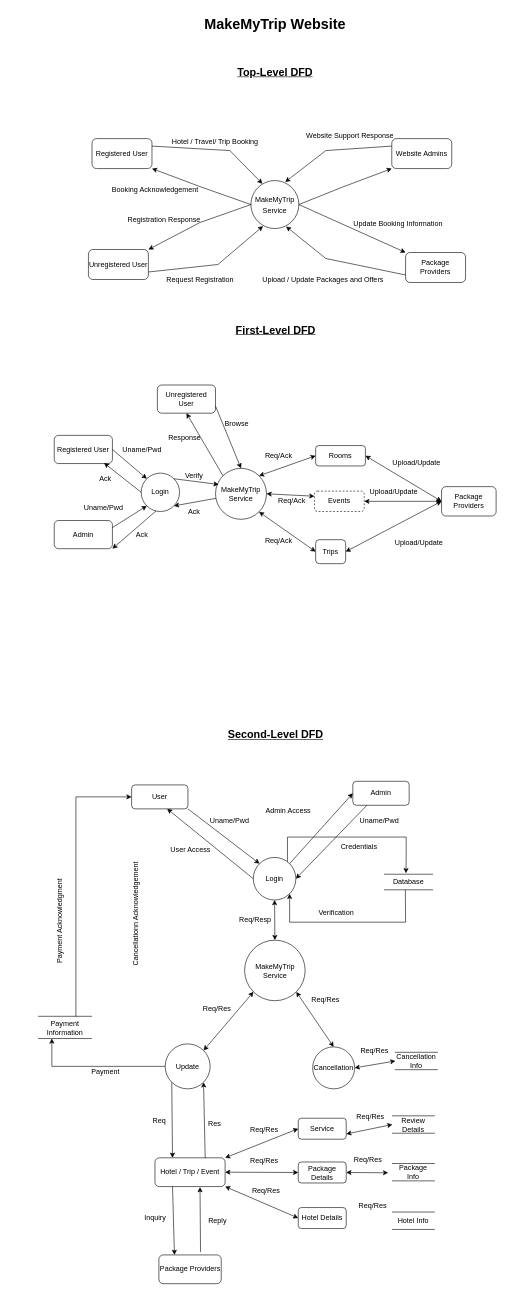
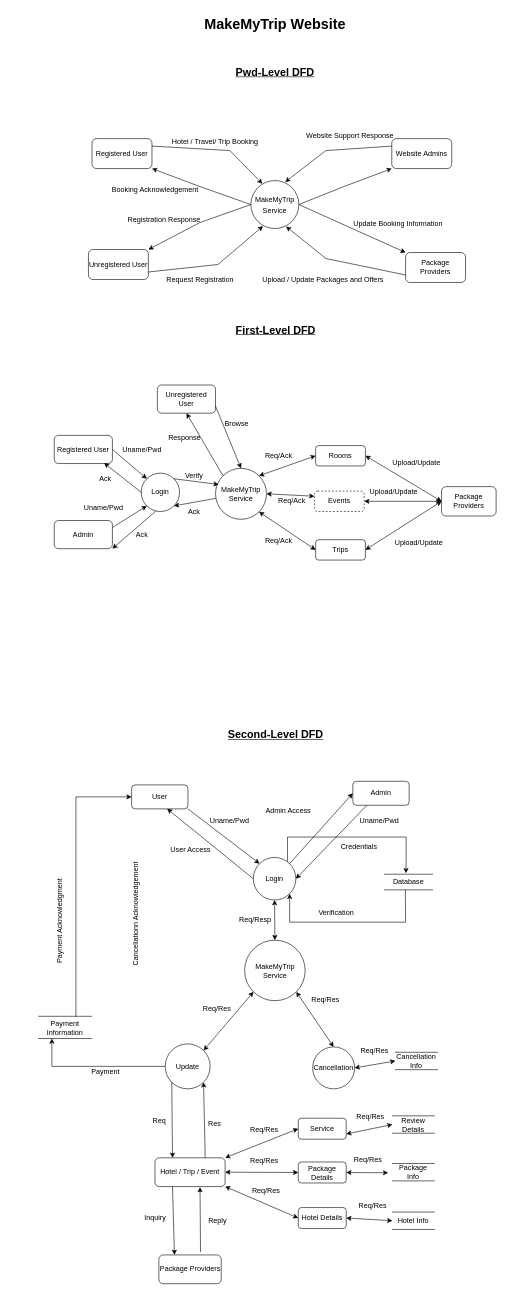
(275, 72) -> (275, 72)
(331, 552) -> (341, 550)
none -> (366, 1220)
